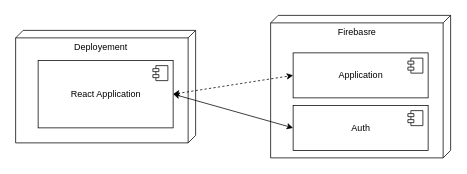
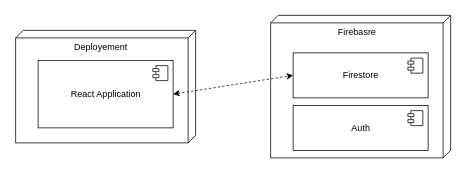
(361, 75) -> (361, 75)
(232, 111) -> none
